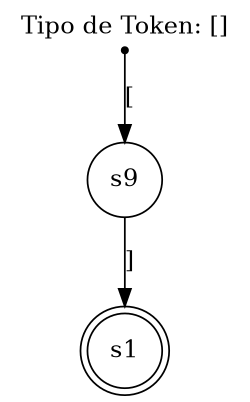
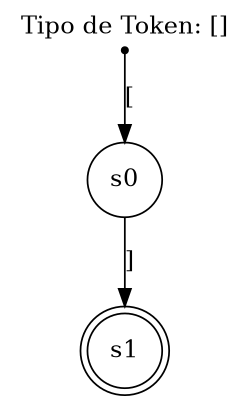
(125, 180) -> (125, 180)
